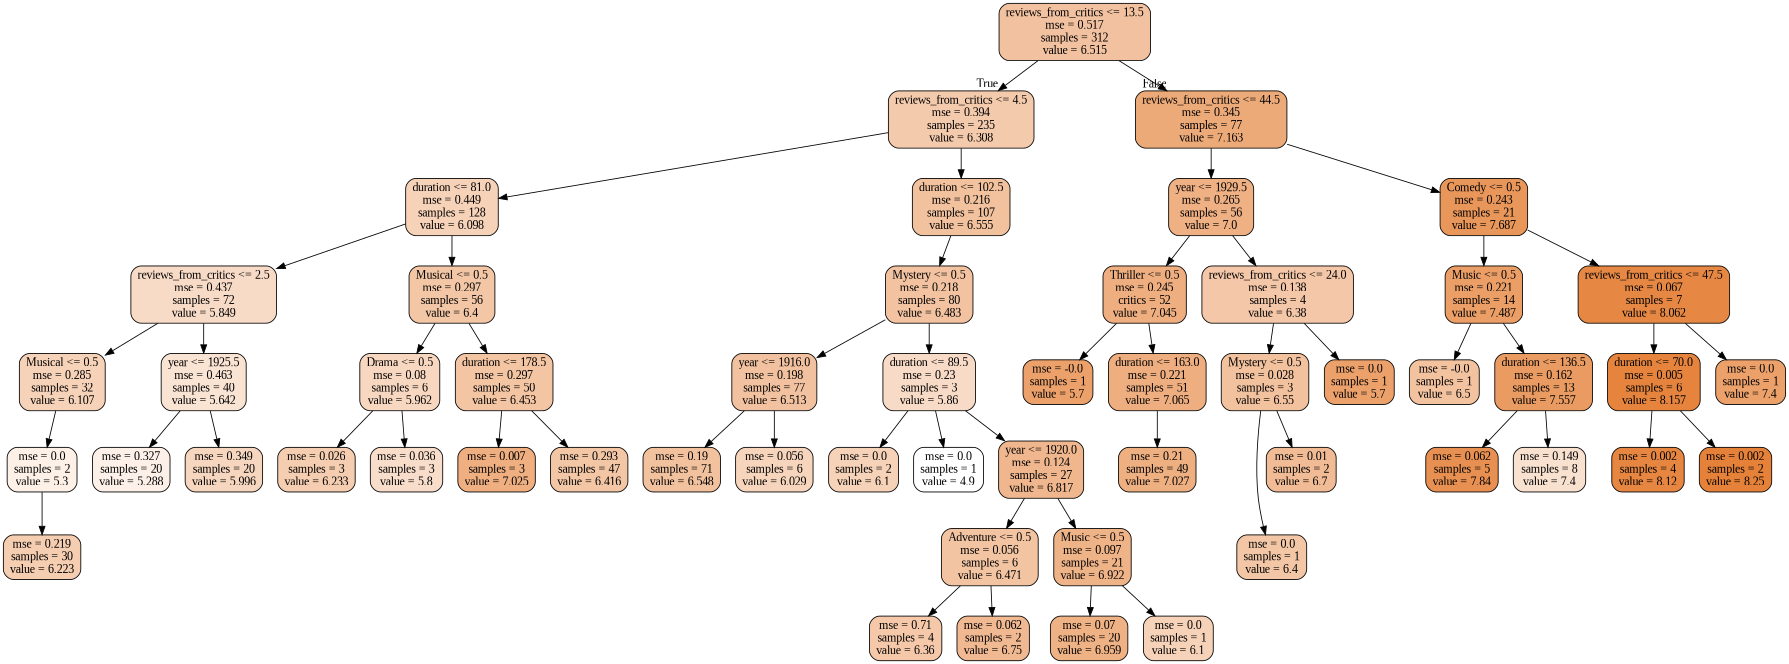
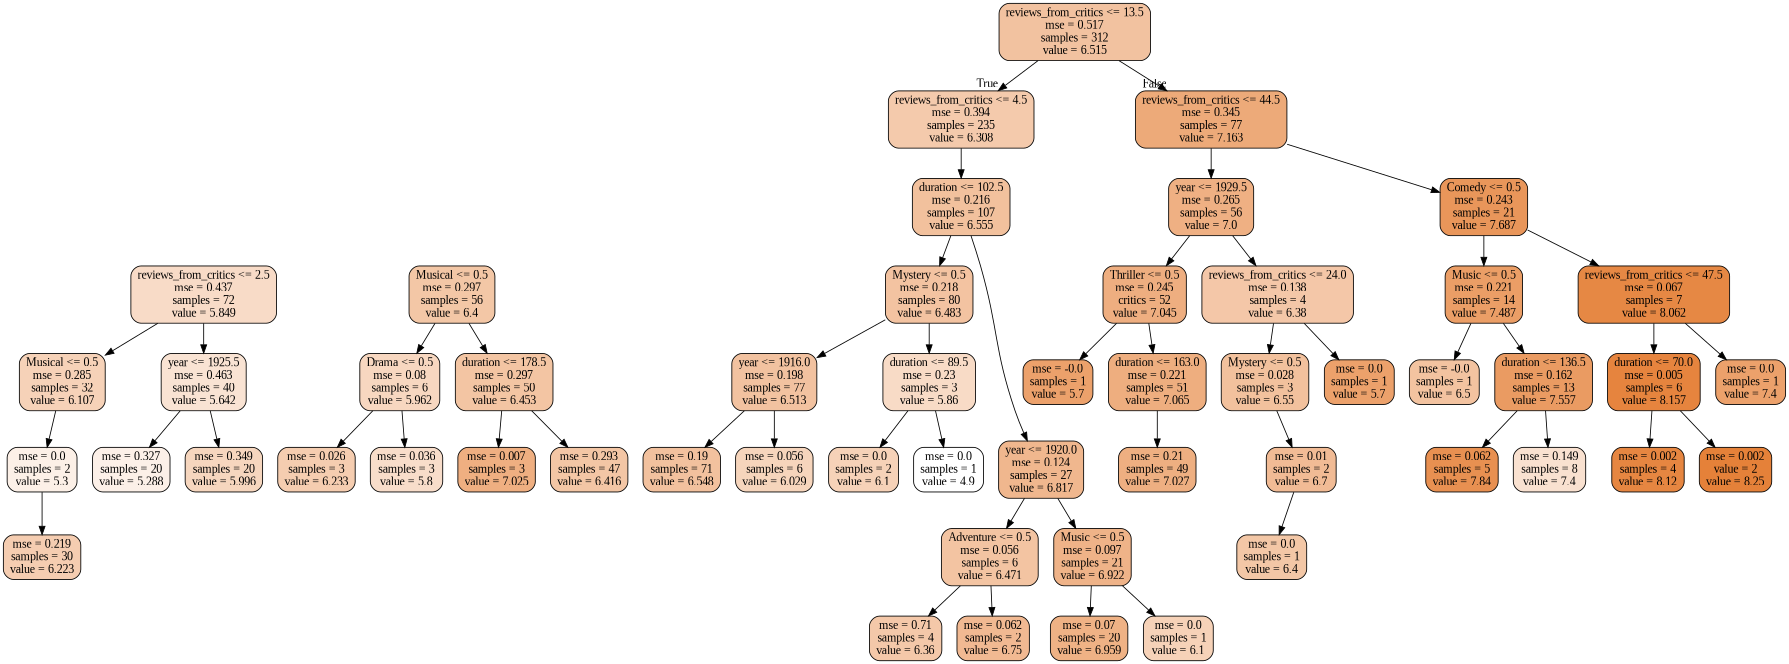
(452, 207) -> none
(982, 423) -> (996, 335)
(1257, 469) -> (1288, 509)
(1736, 470) -> (1736, 470)
